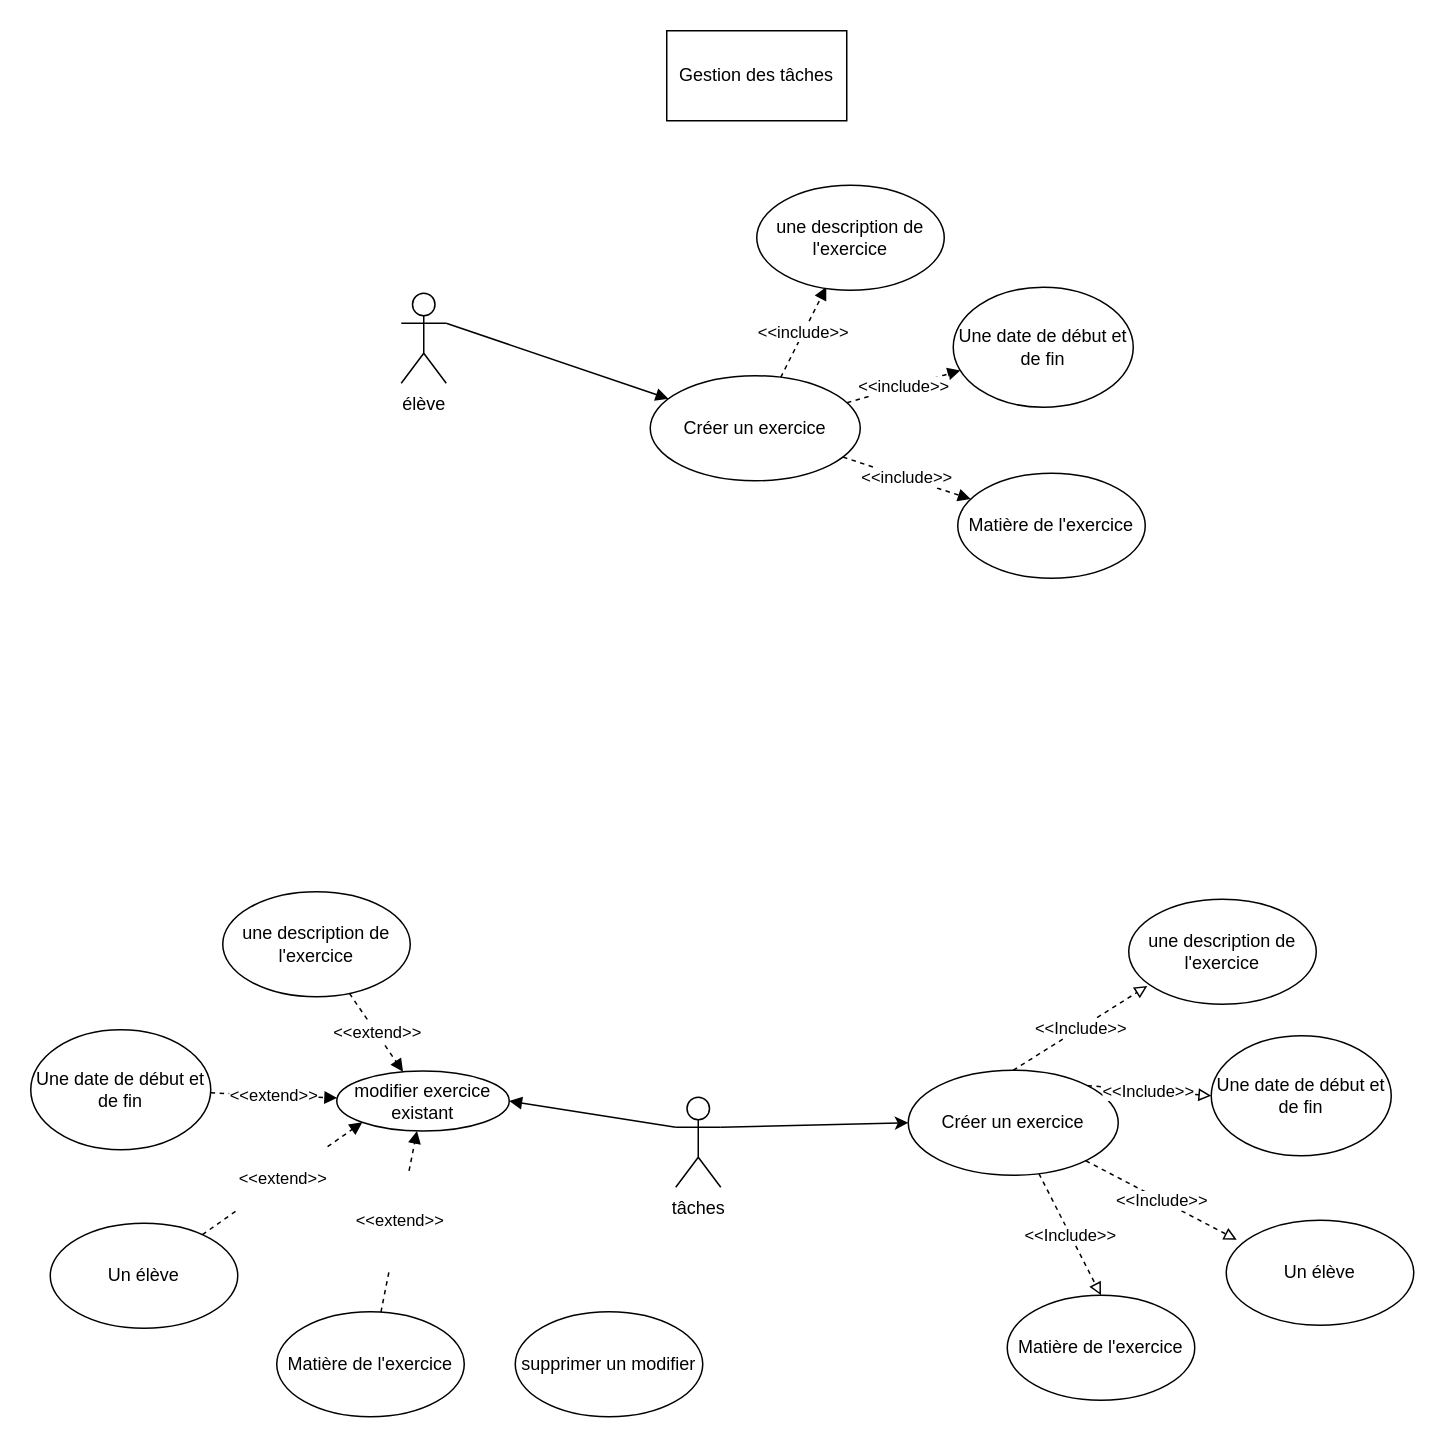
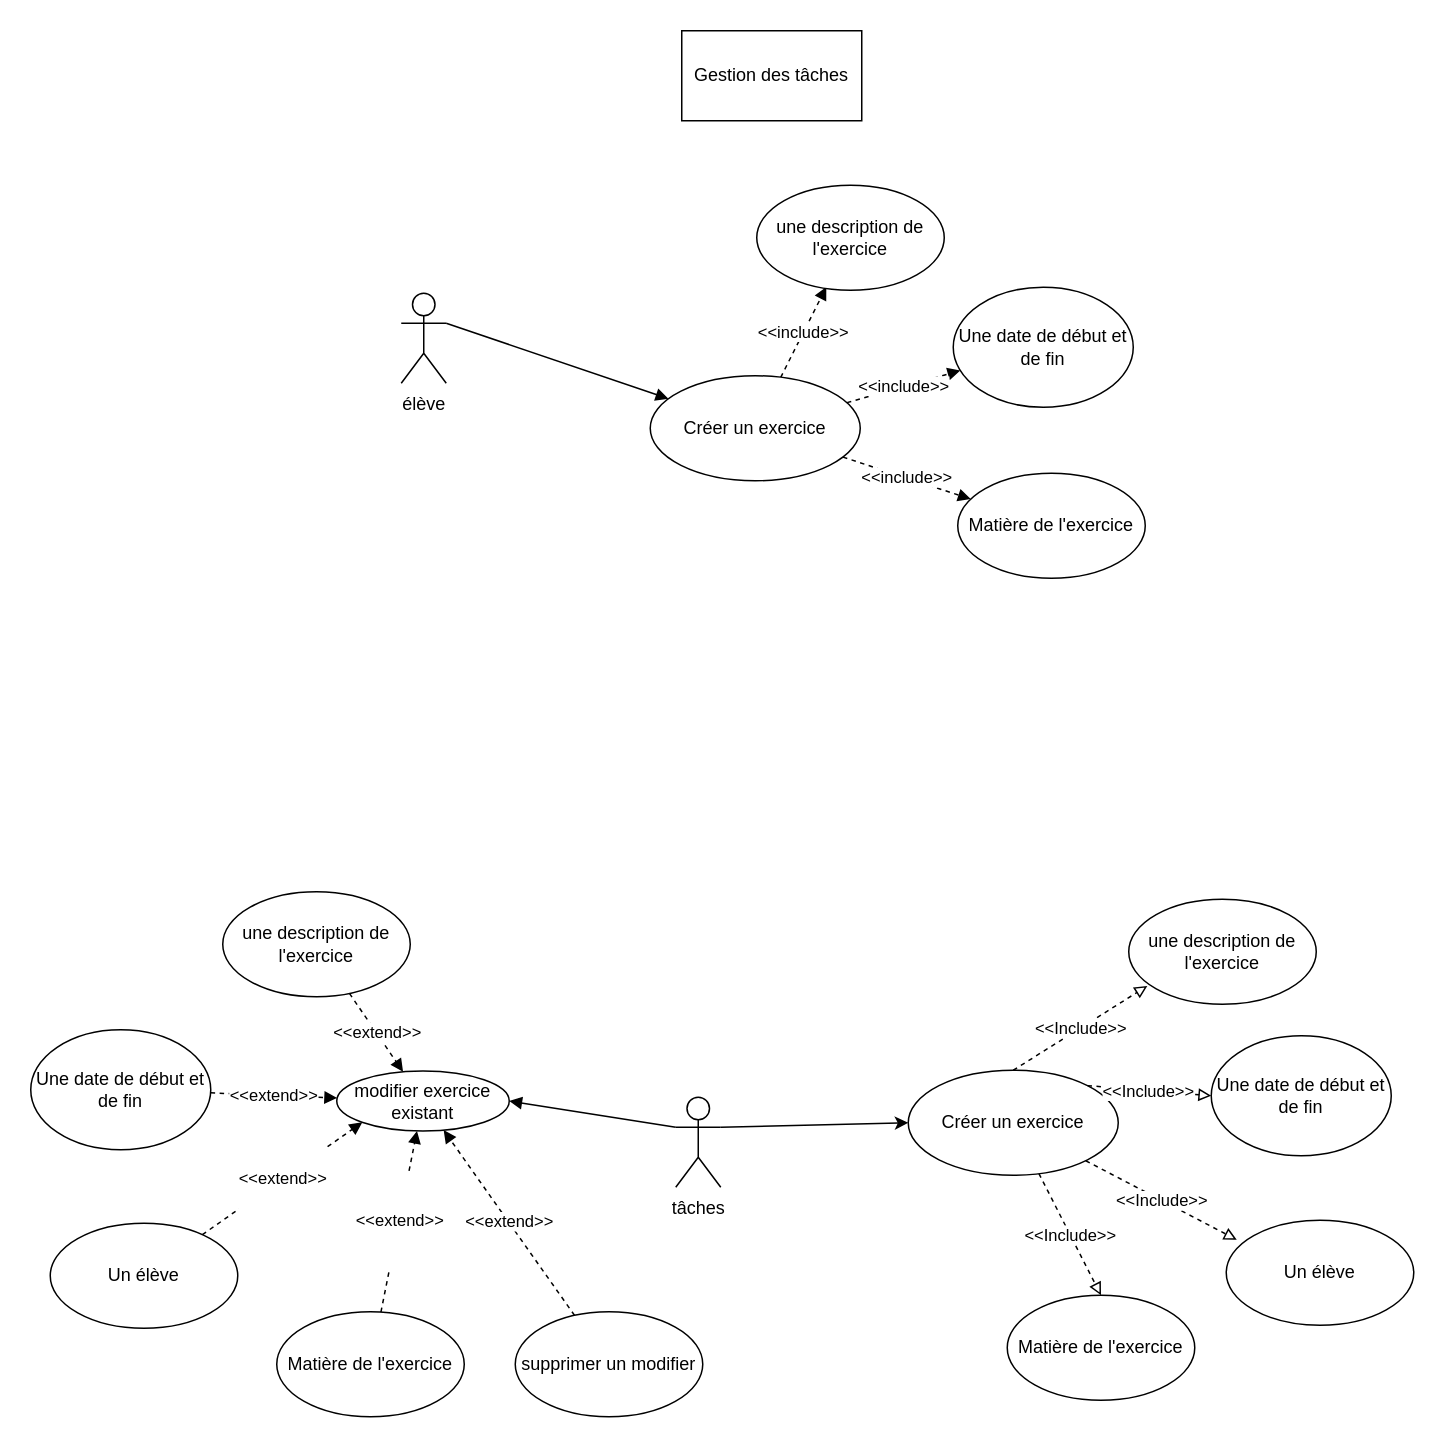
(757, 76) -> (772, 76)
none -> (513, 1228)
